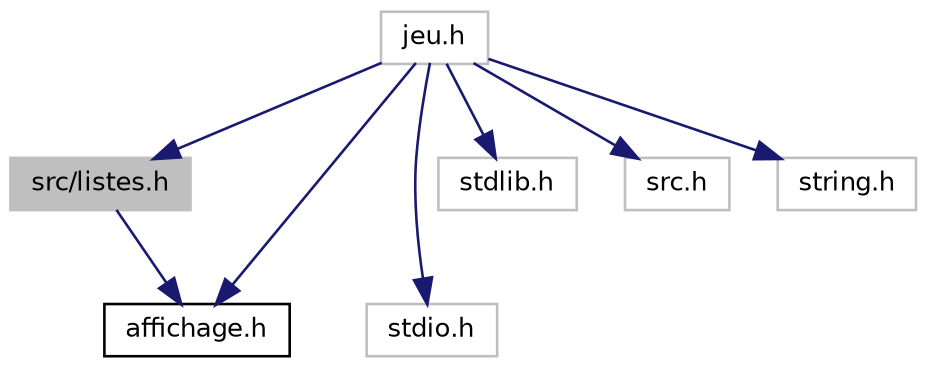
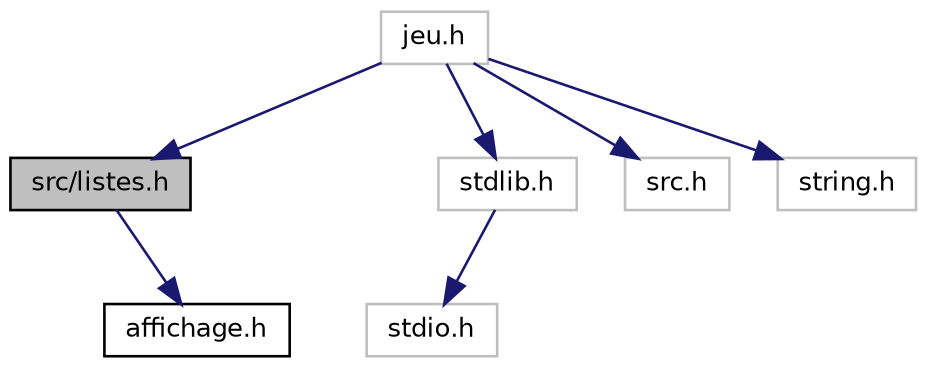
(416, 170) -> (476, 245)
(324, 174) -> none
(100, 184) -> (100, 184)
